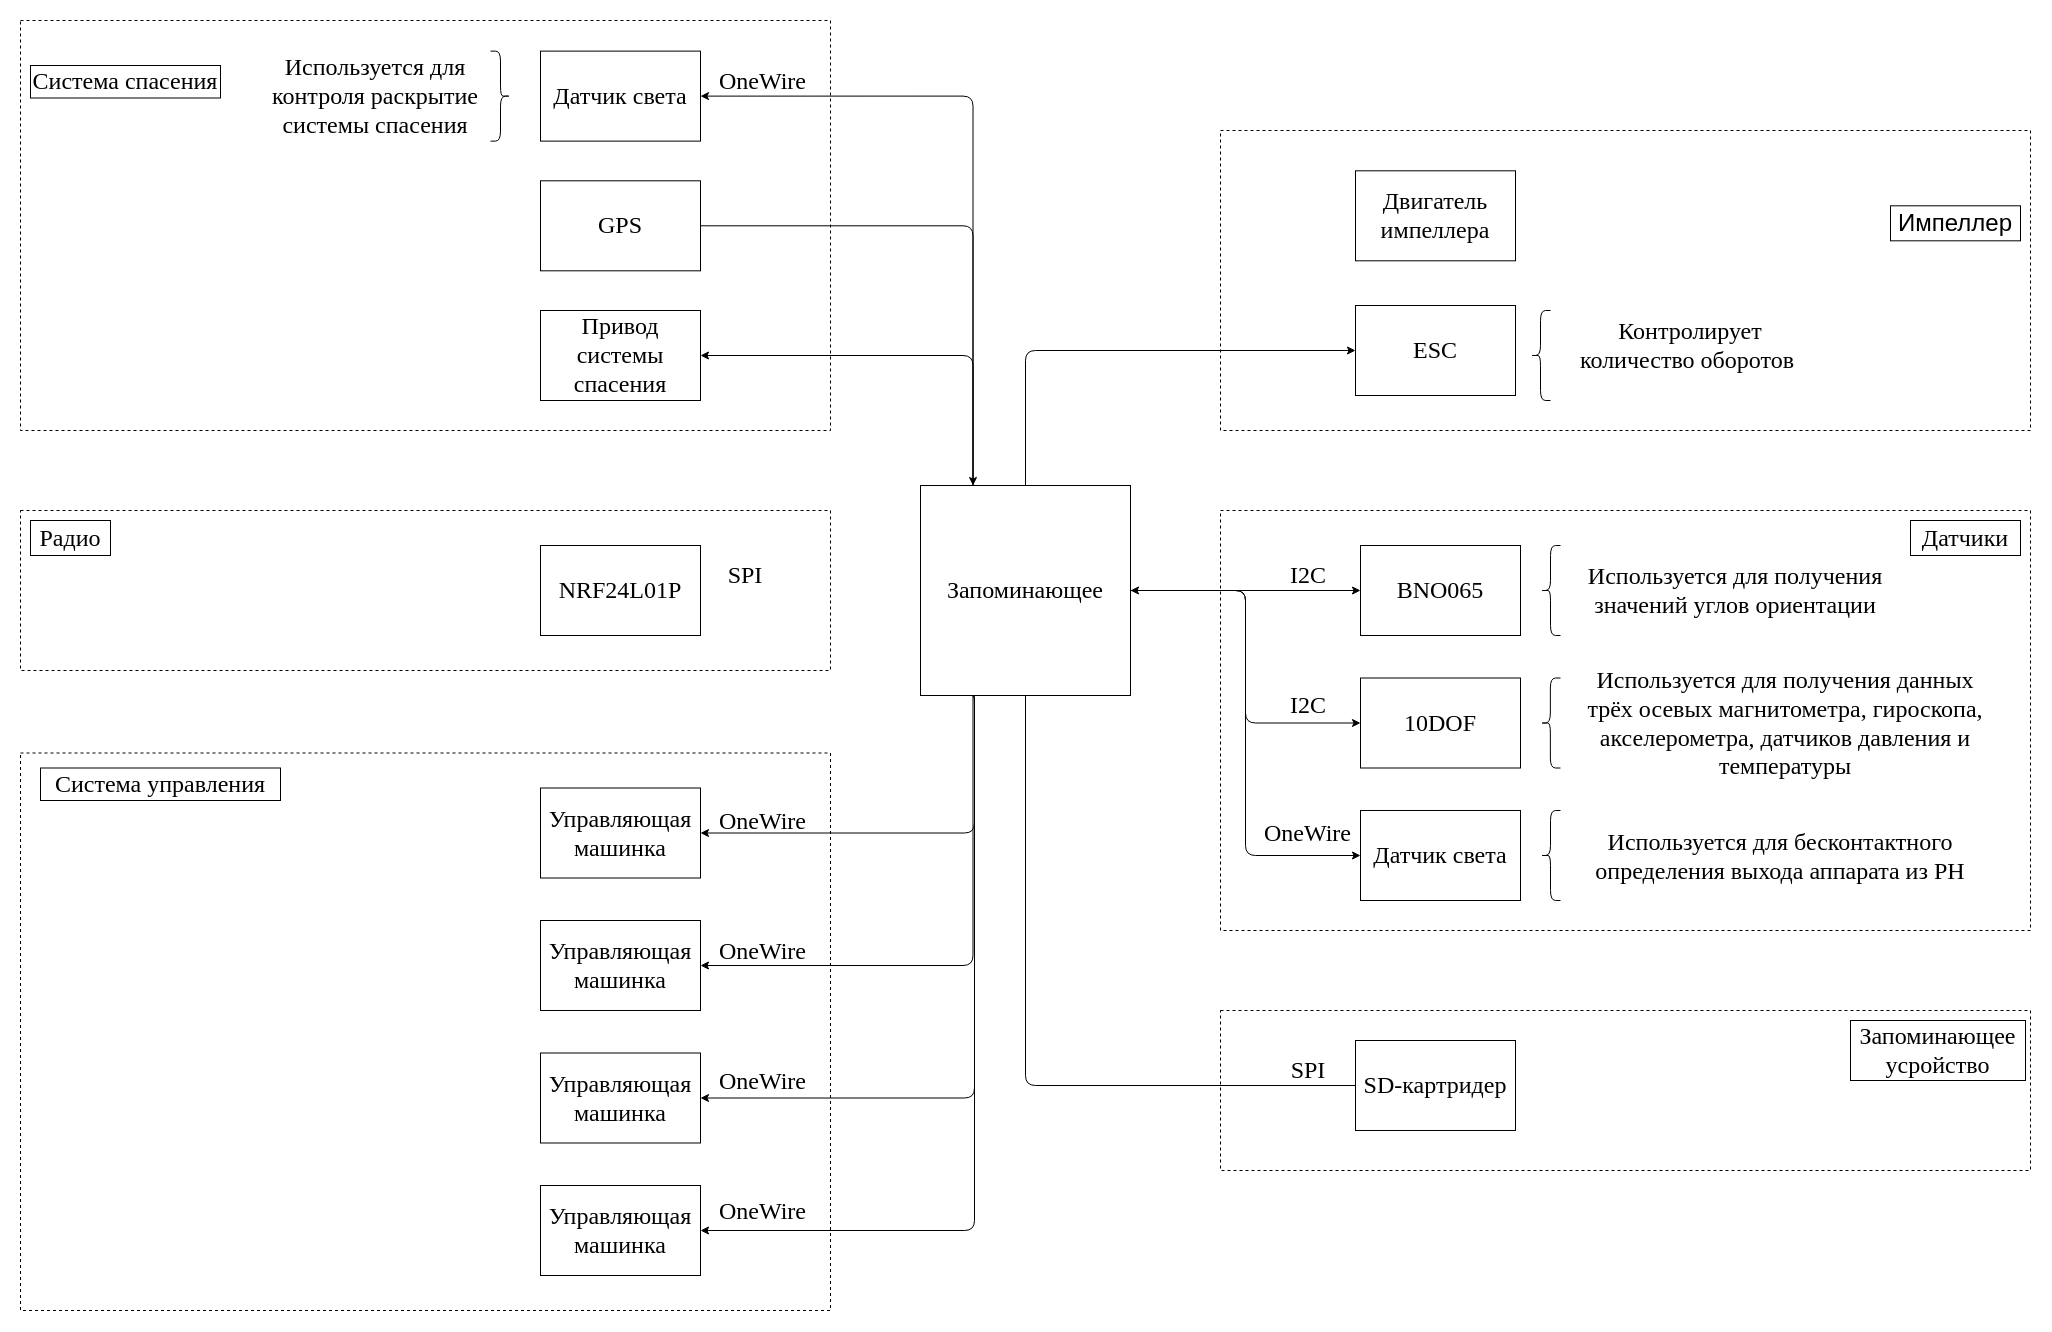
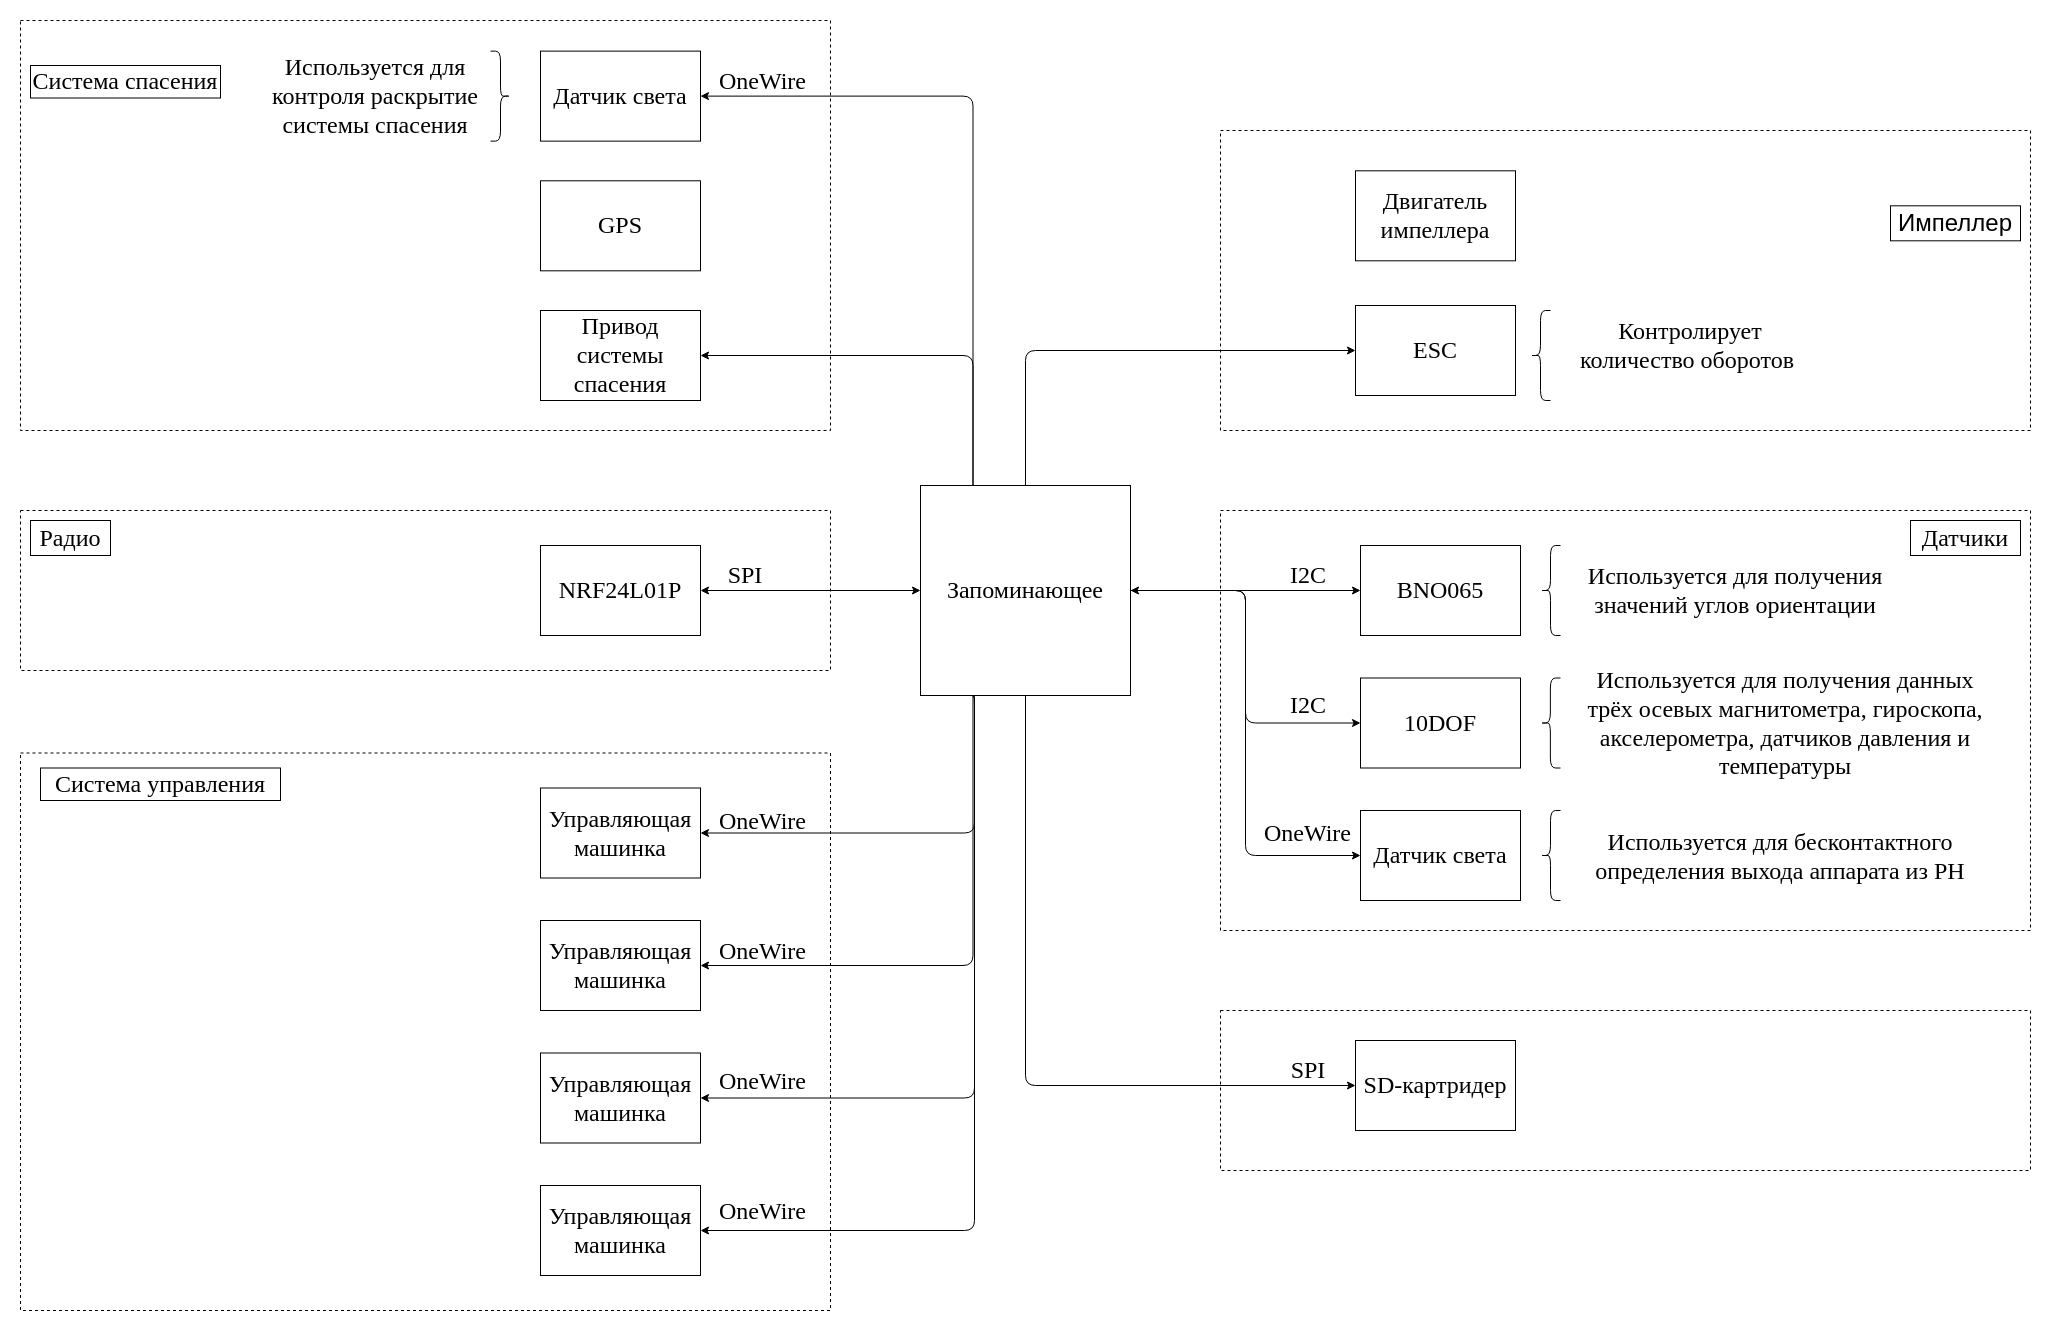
(835, 226) -> none
none -> (810, 591)
(1938, 1051) -> none
(1350, 1086) -> (1347, 1086)
